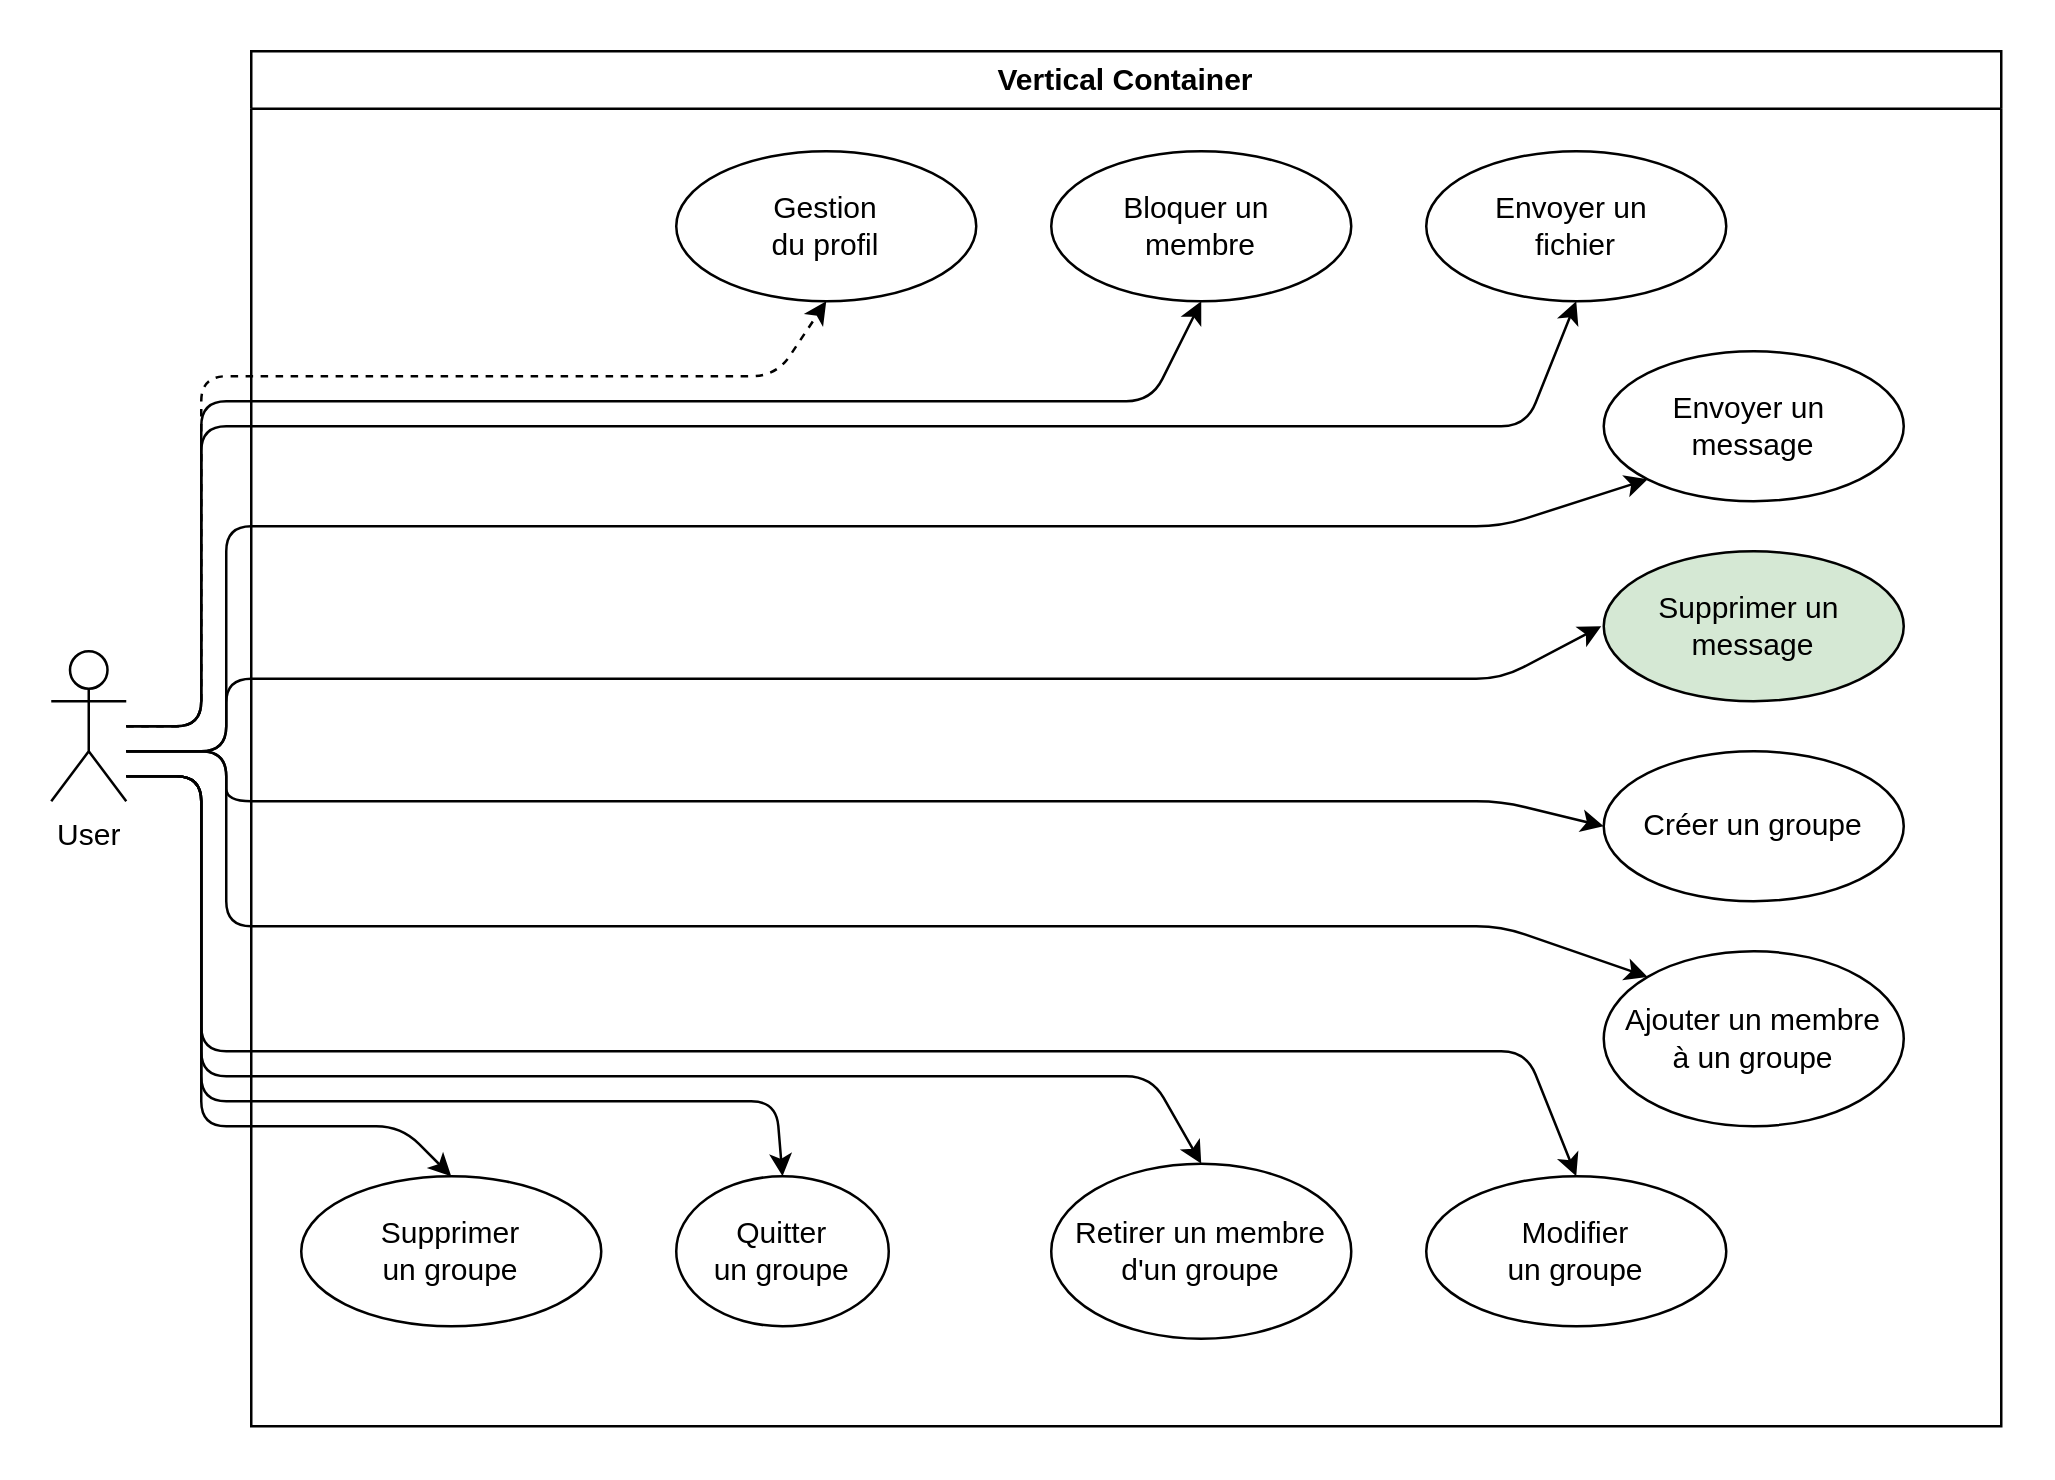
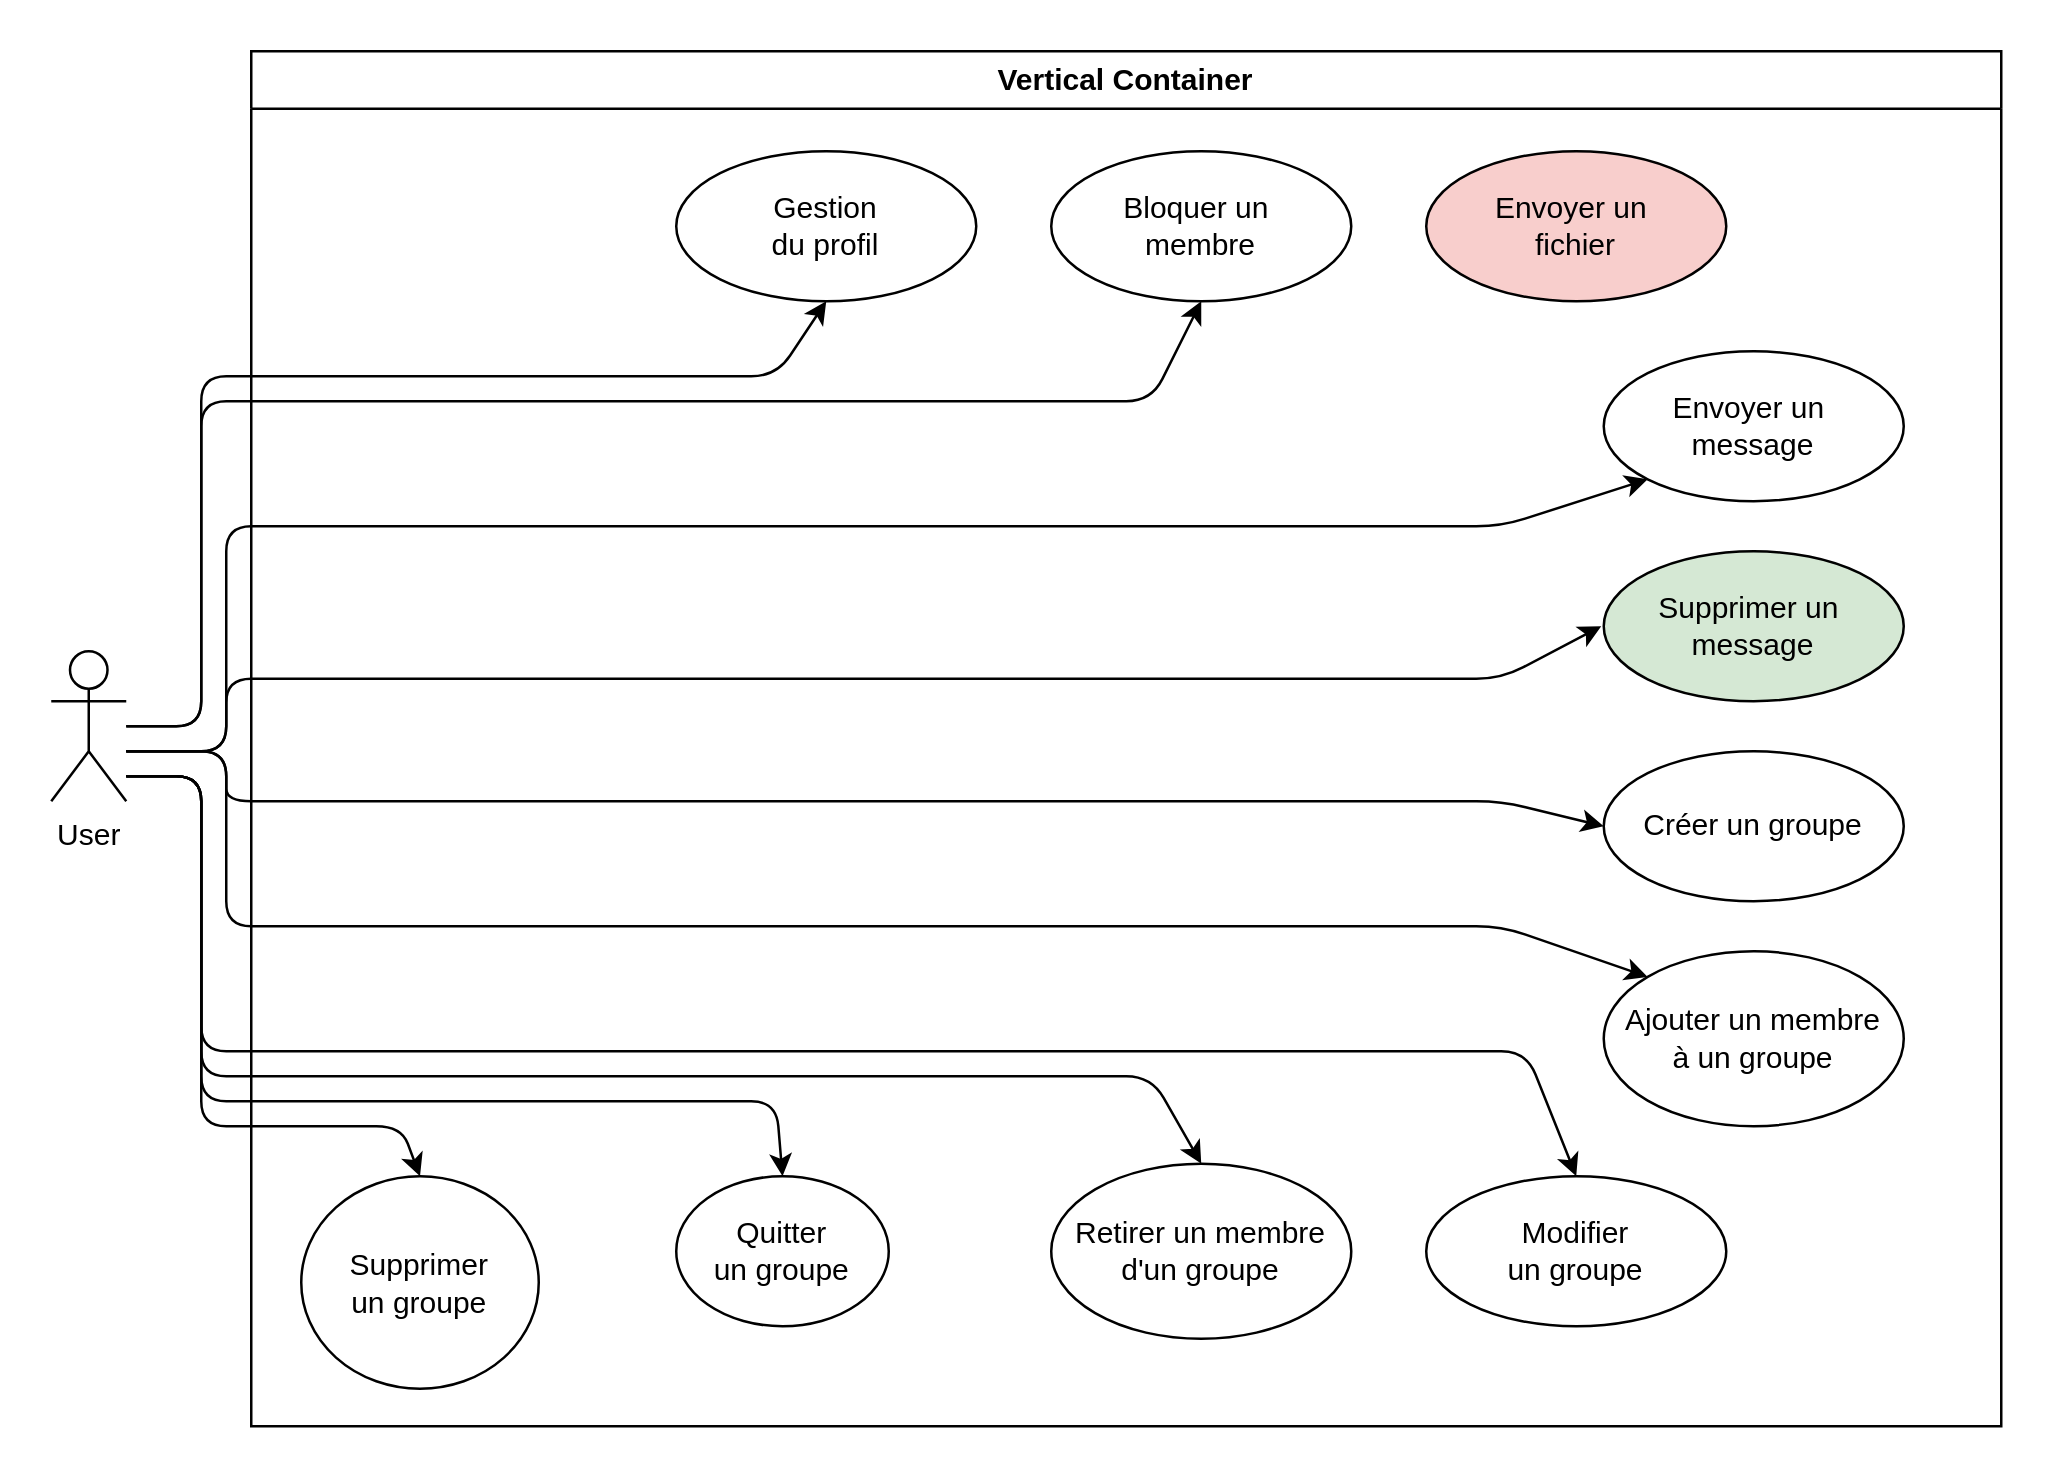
(1576, 226) -> (1576, 226)
(547, 376) -> (547, 376)
(945, 426) -> none
(451, 1251) -> (420, 1283)
